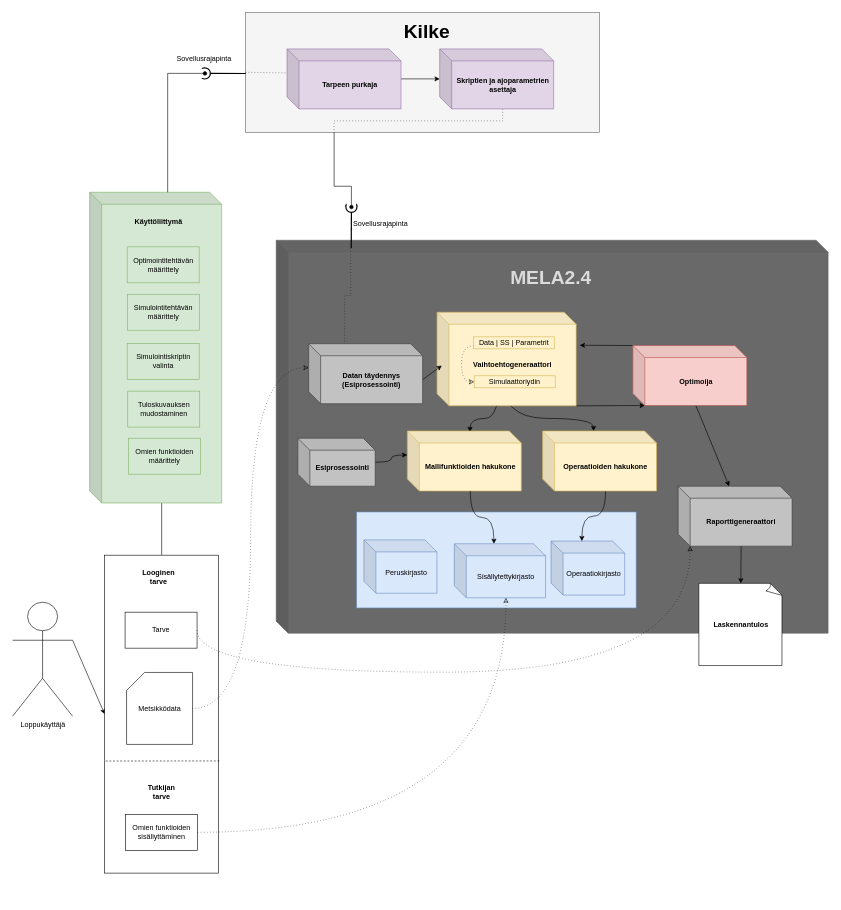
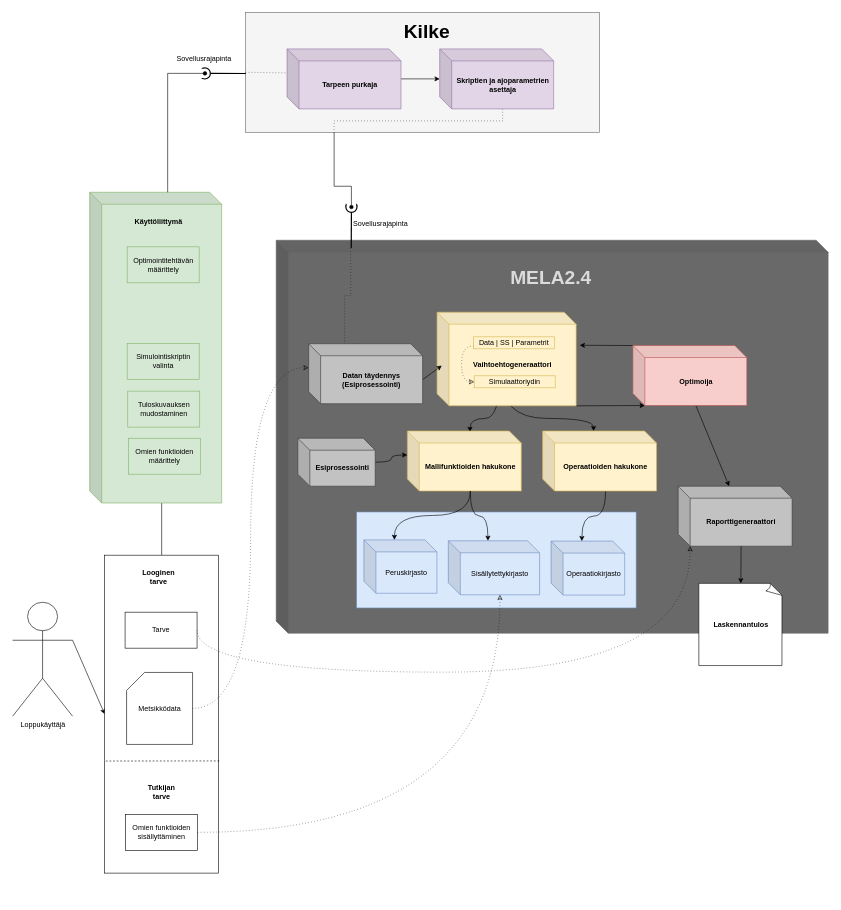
(164, 312) -> none
none -> (420, 516)
(500, 571) -> (494, 568)
